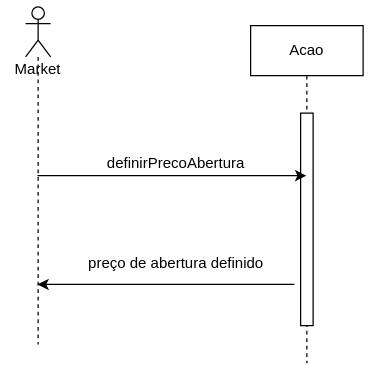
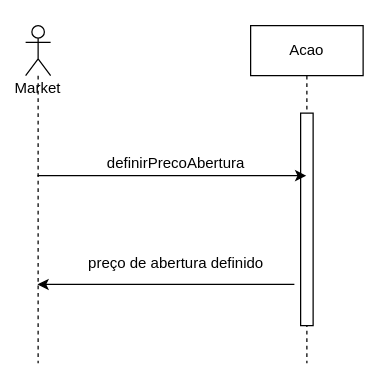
(38, 176) -> (38, 194)
